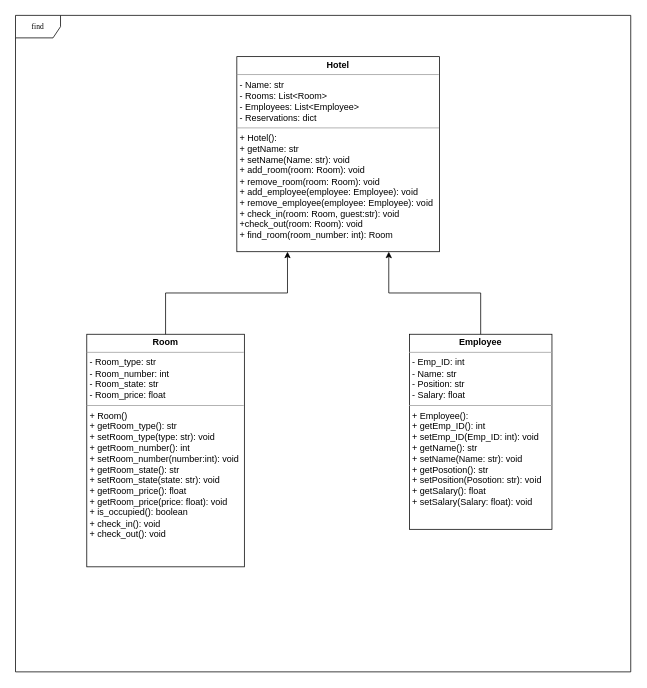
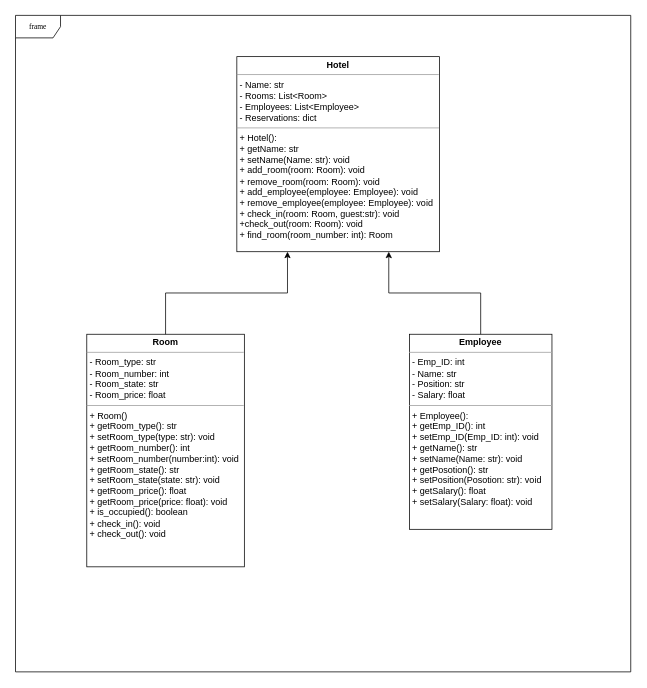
(38, 27) -> (38, 27)
